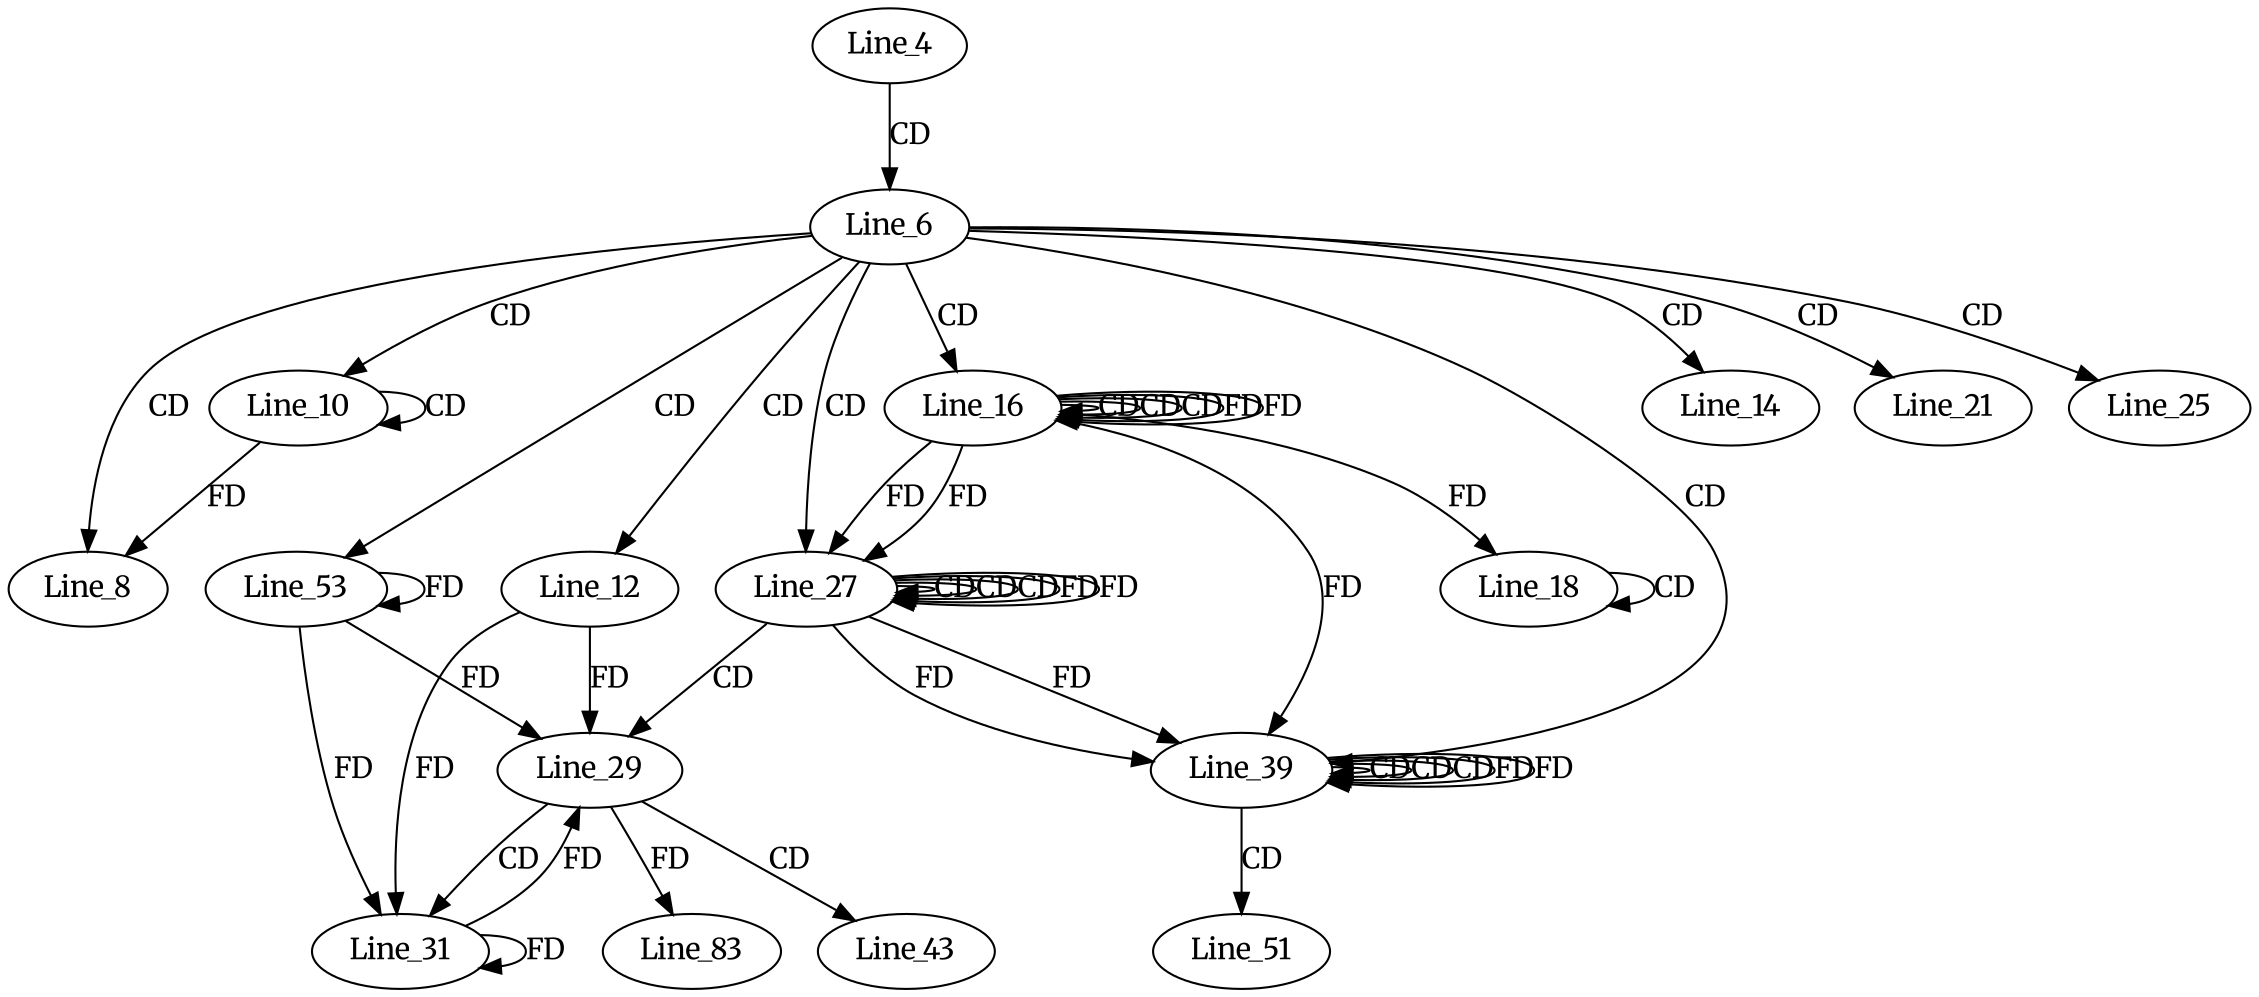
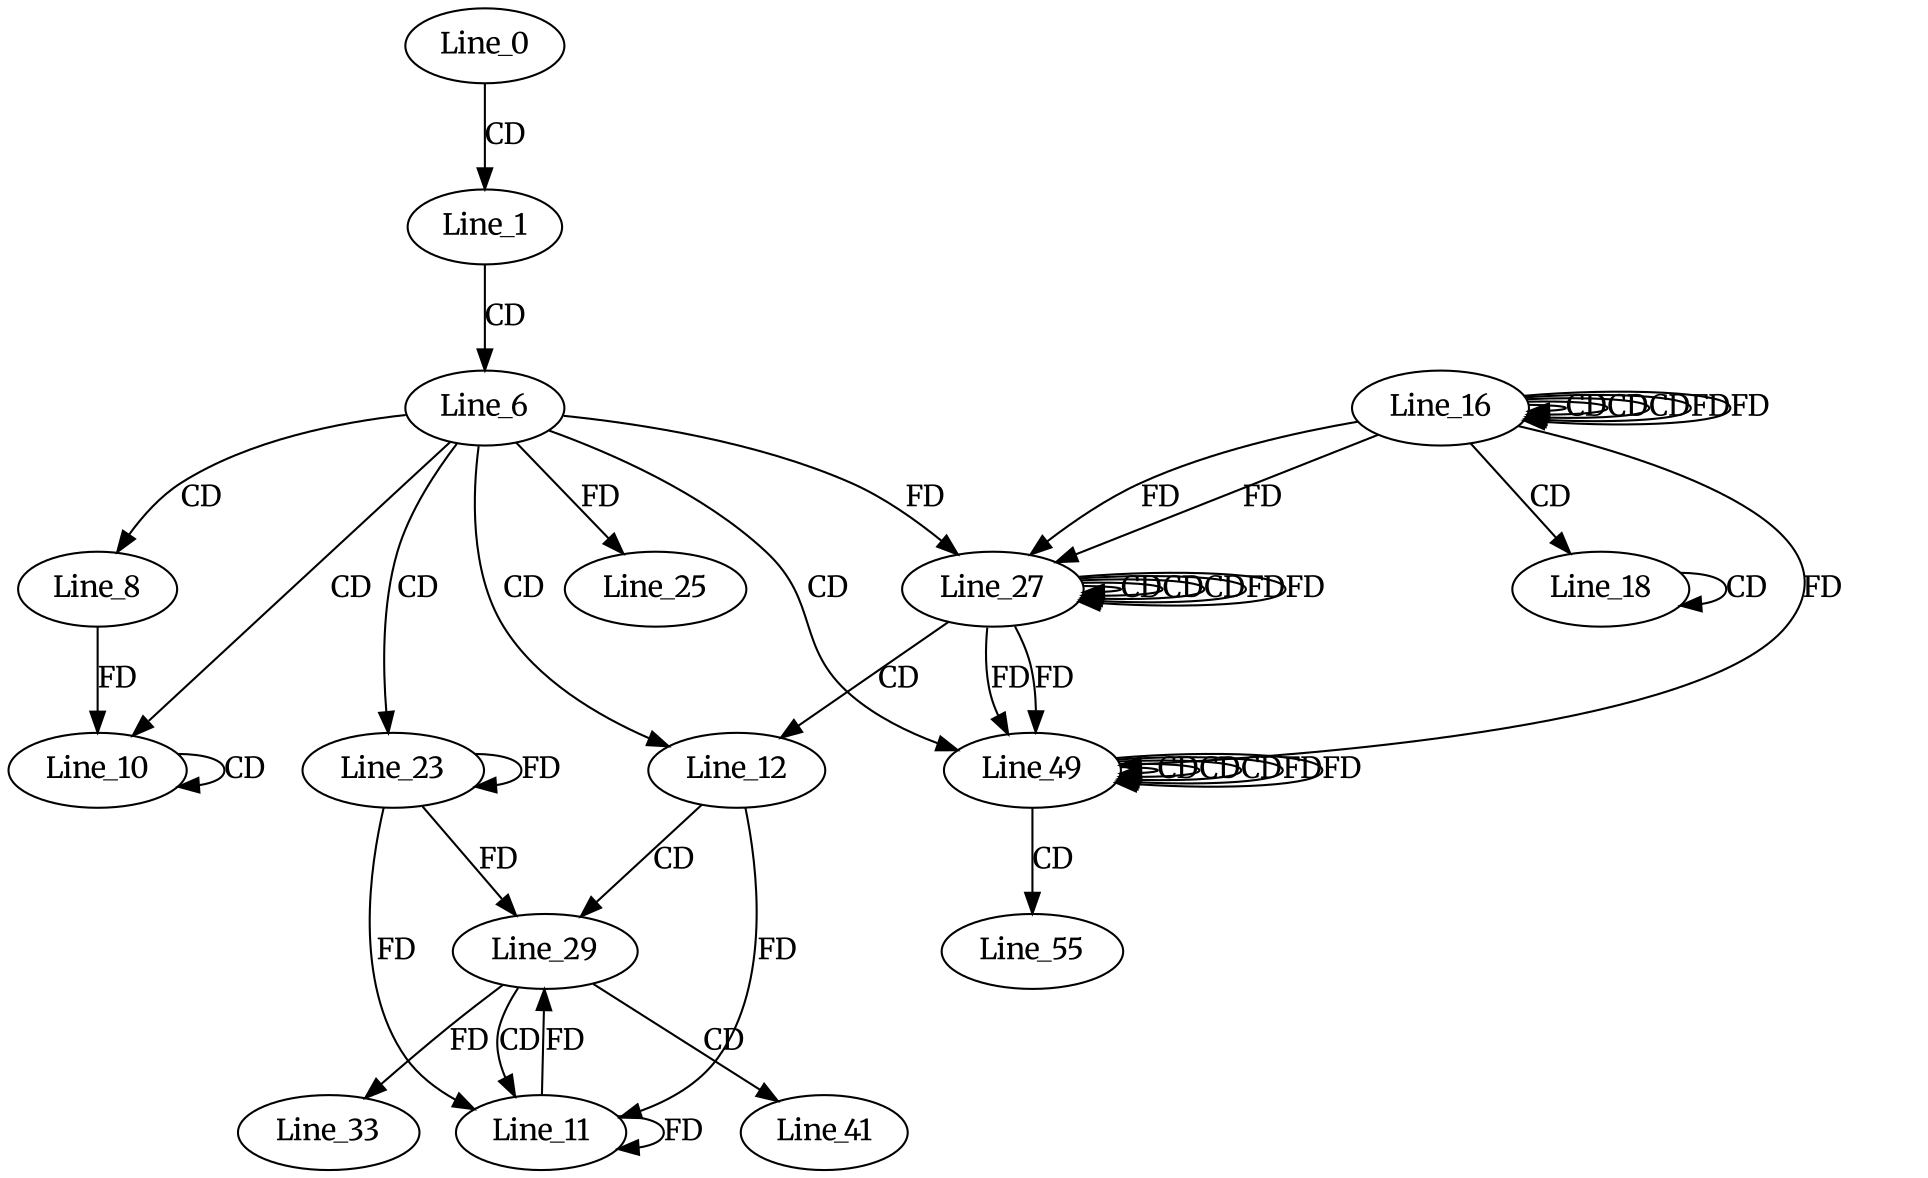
none -> (485, 46)
(890, 46) -> (485, 227)
(927, 308) -> none
(1983, 317) -> (600, 499)
(846, 408) -> (925, 499)
(1731, 408) -> none
(1943, 408) -> none
(201, 492) -> (98, 669)
(1467, 499) -> (1551, 499)
(296, 589) -> (393, 770)
(706, 673) -> (873, 674)
(610, 680) -> (674, 861)
(1242, 770) -> (1032, 770)
(400, 951) -> (541, 1133)
(692, 951) -> (329, 1133)
(906, 951) -> (824, 1133)
(1242, 951) -> (1032, 951)
